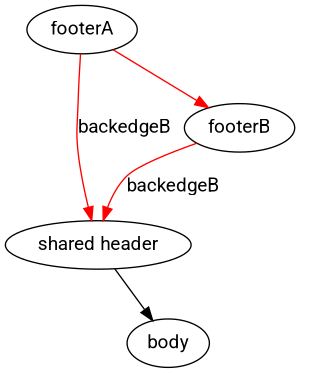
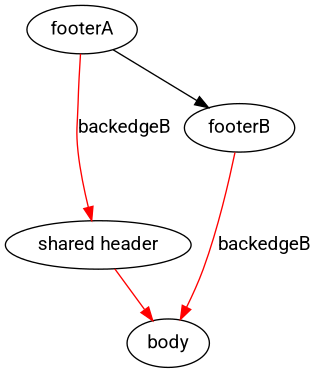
(155, 75) -> (155, 75)
(144, 165) -> (215, 231)
(130, 289) -> (130, 289)
